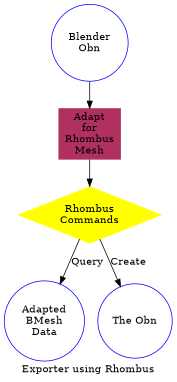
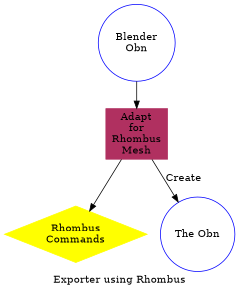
(109, 260) -> (163, 177)
(44, 321) -> none
